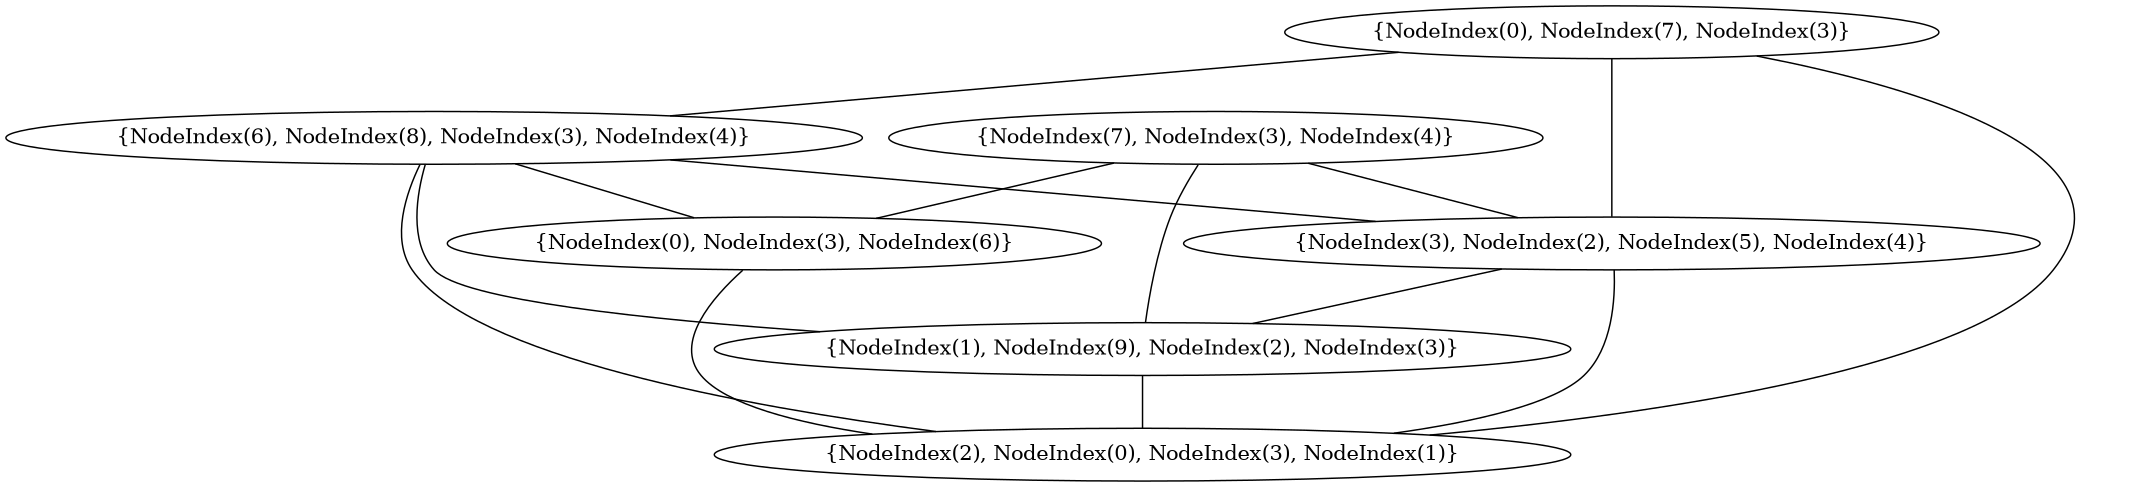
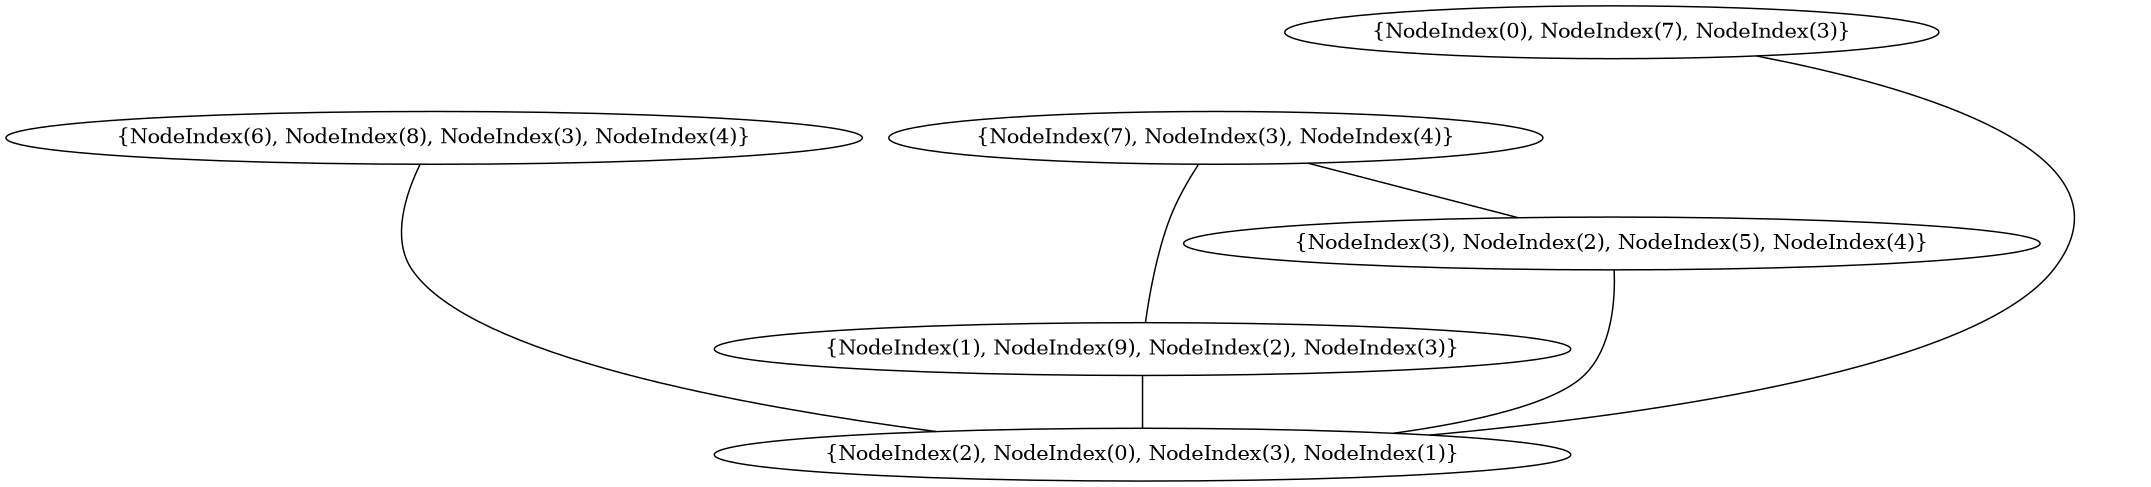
(1034, 84) -> none
(1612, 138) -> none
(1041, 192) -> none
(774, 243) -> none
(1377, 296) -> none
(570, 307) -> none
